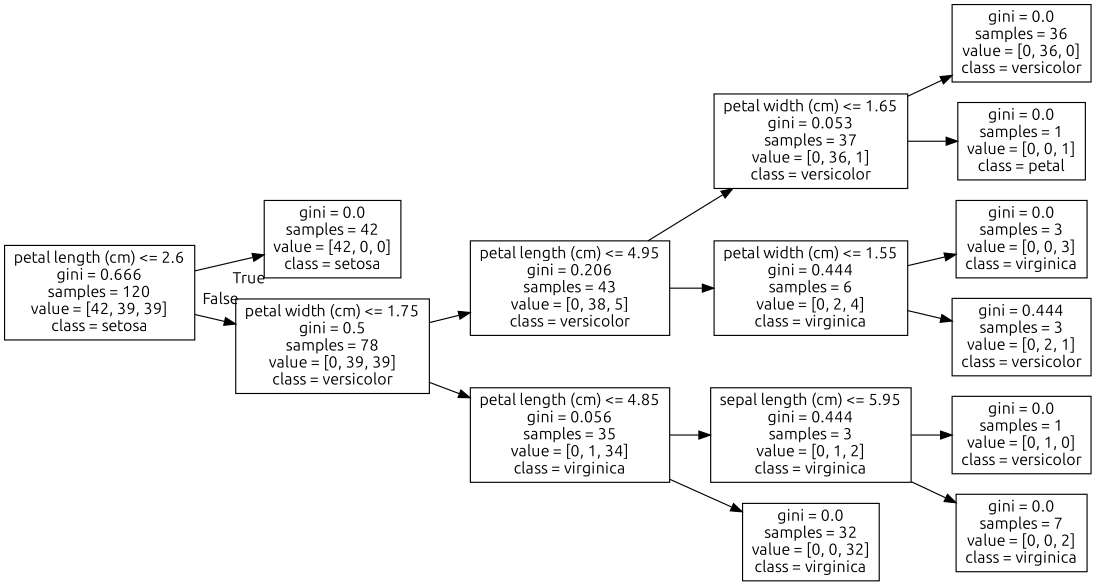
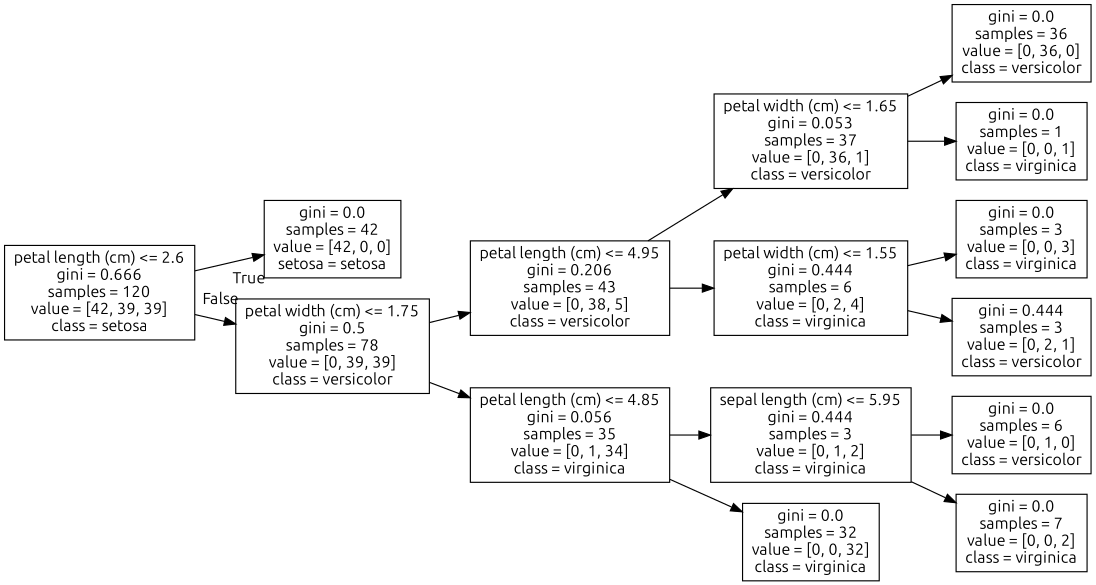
(1022, 141) -> (1022, 141)
(333, 239) -> (333, 239)
(1022, 435) -> (1022, 435)
